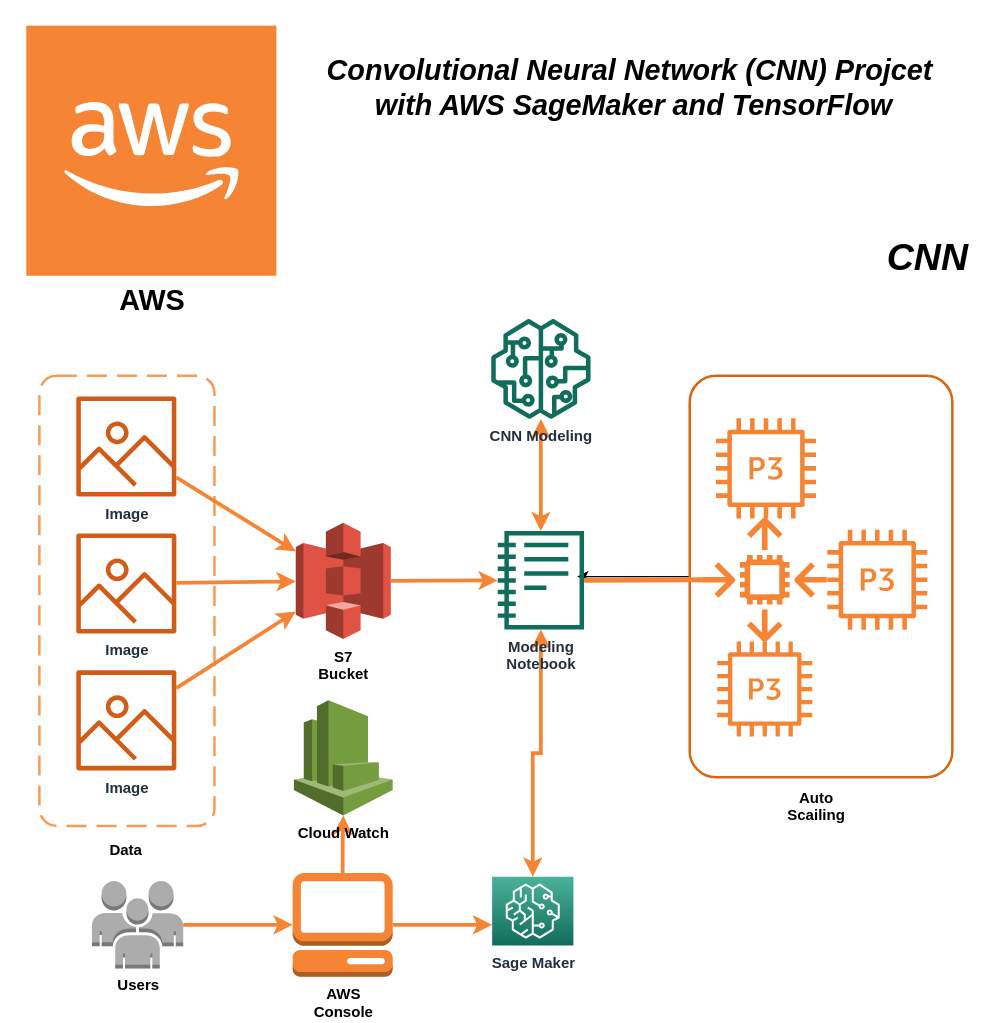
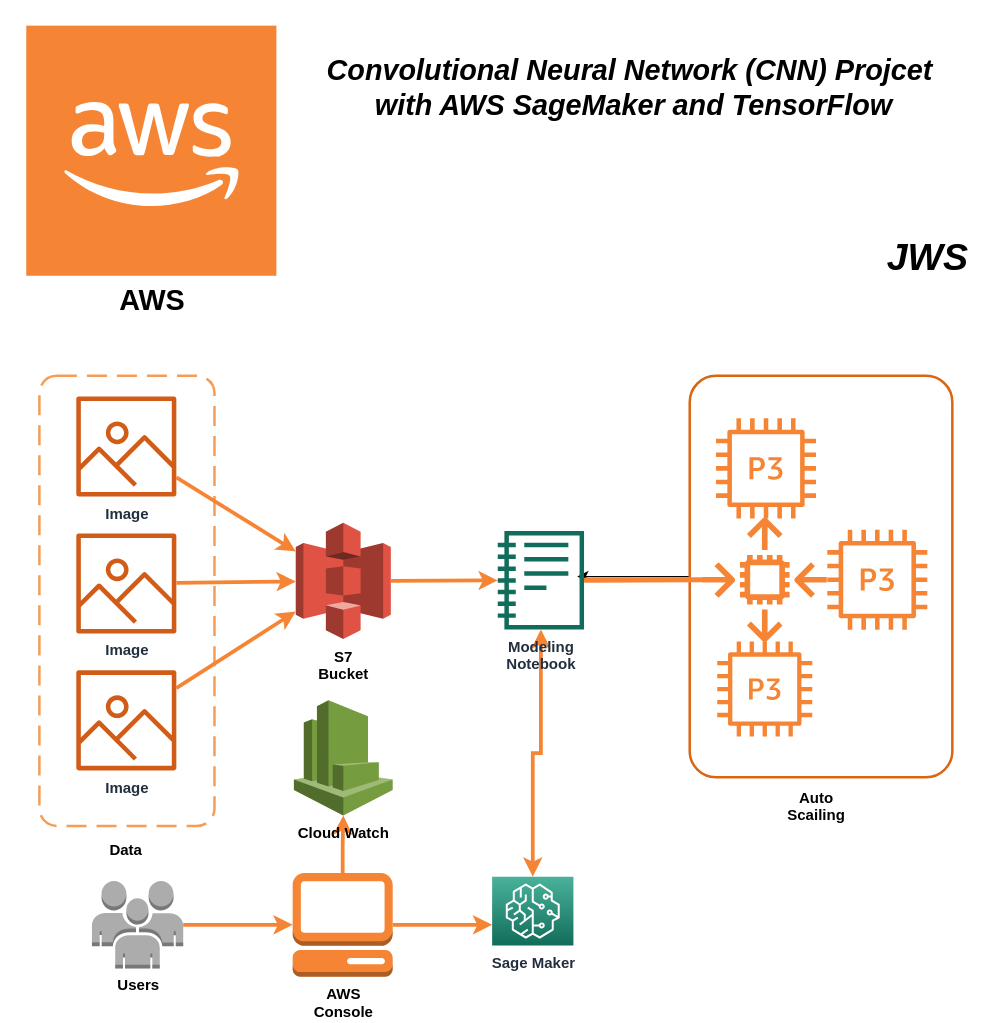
(928, 258) -> (928, 258)
(541, 369) -> none
(541, 475) -> none
